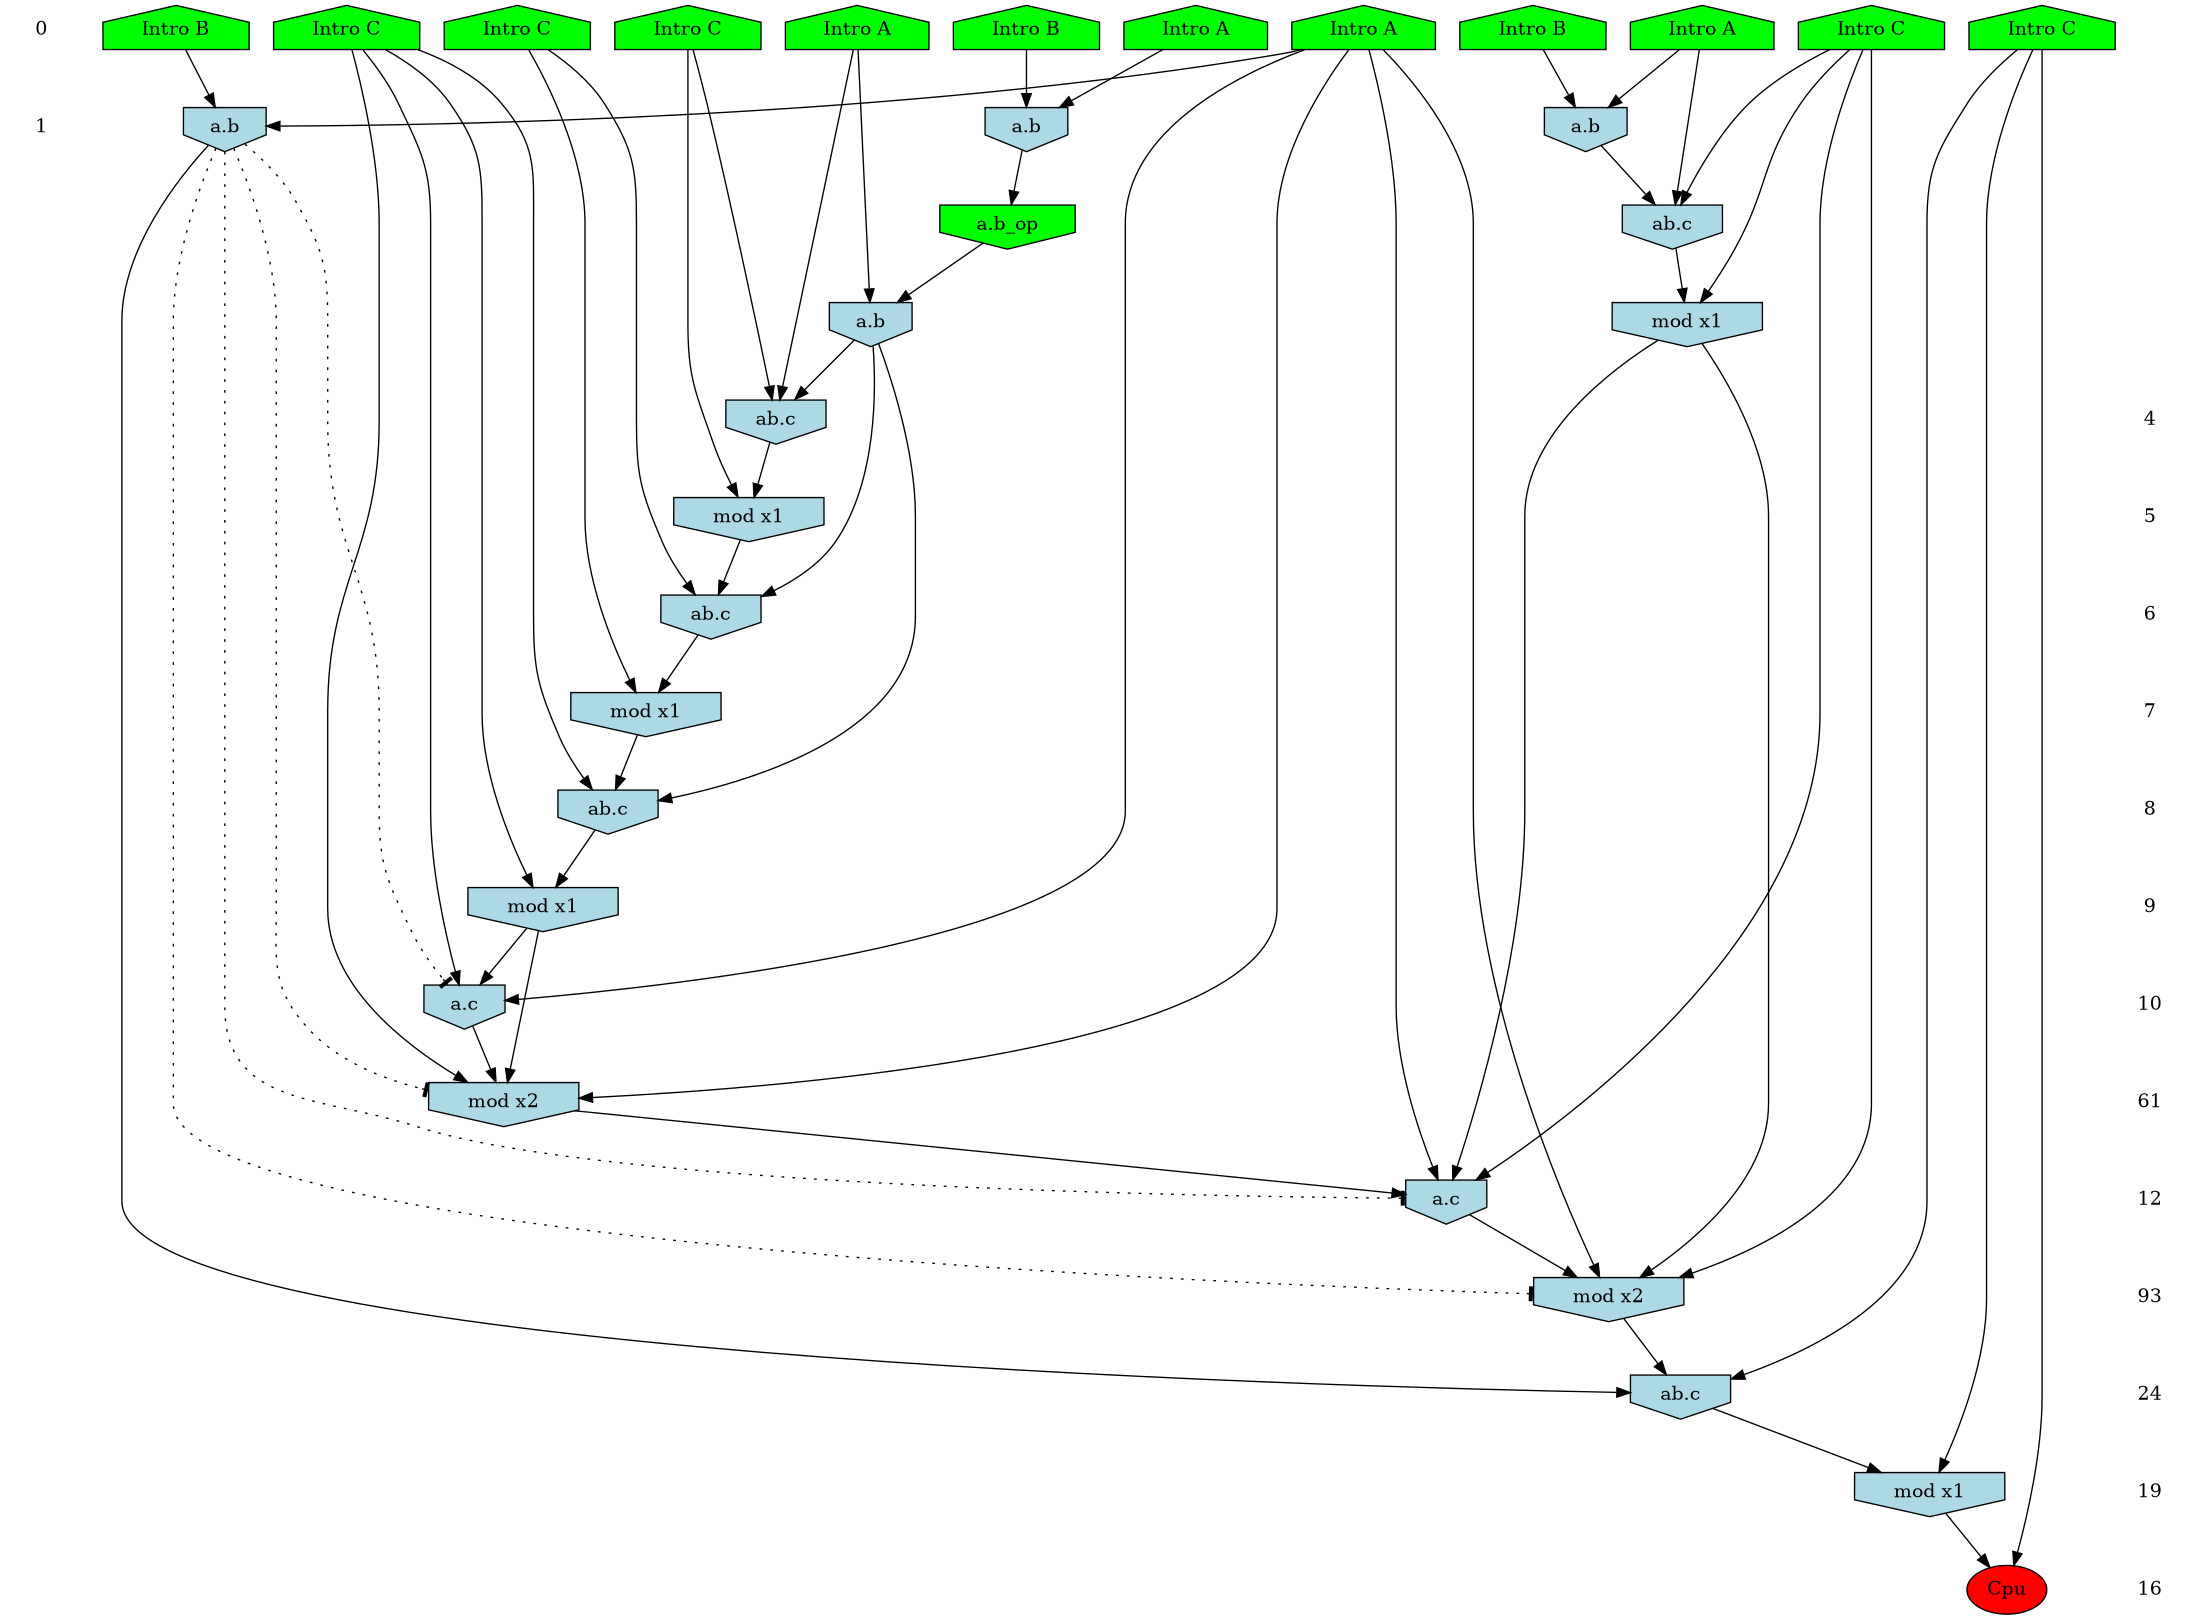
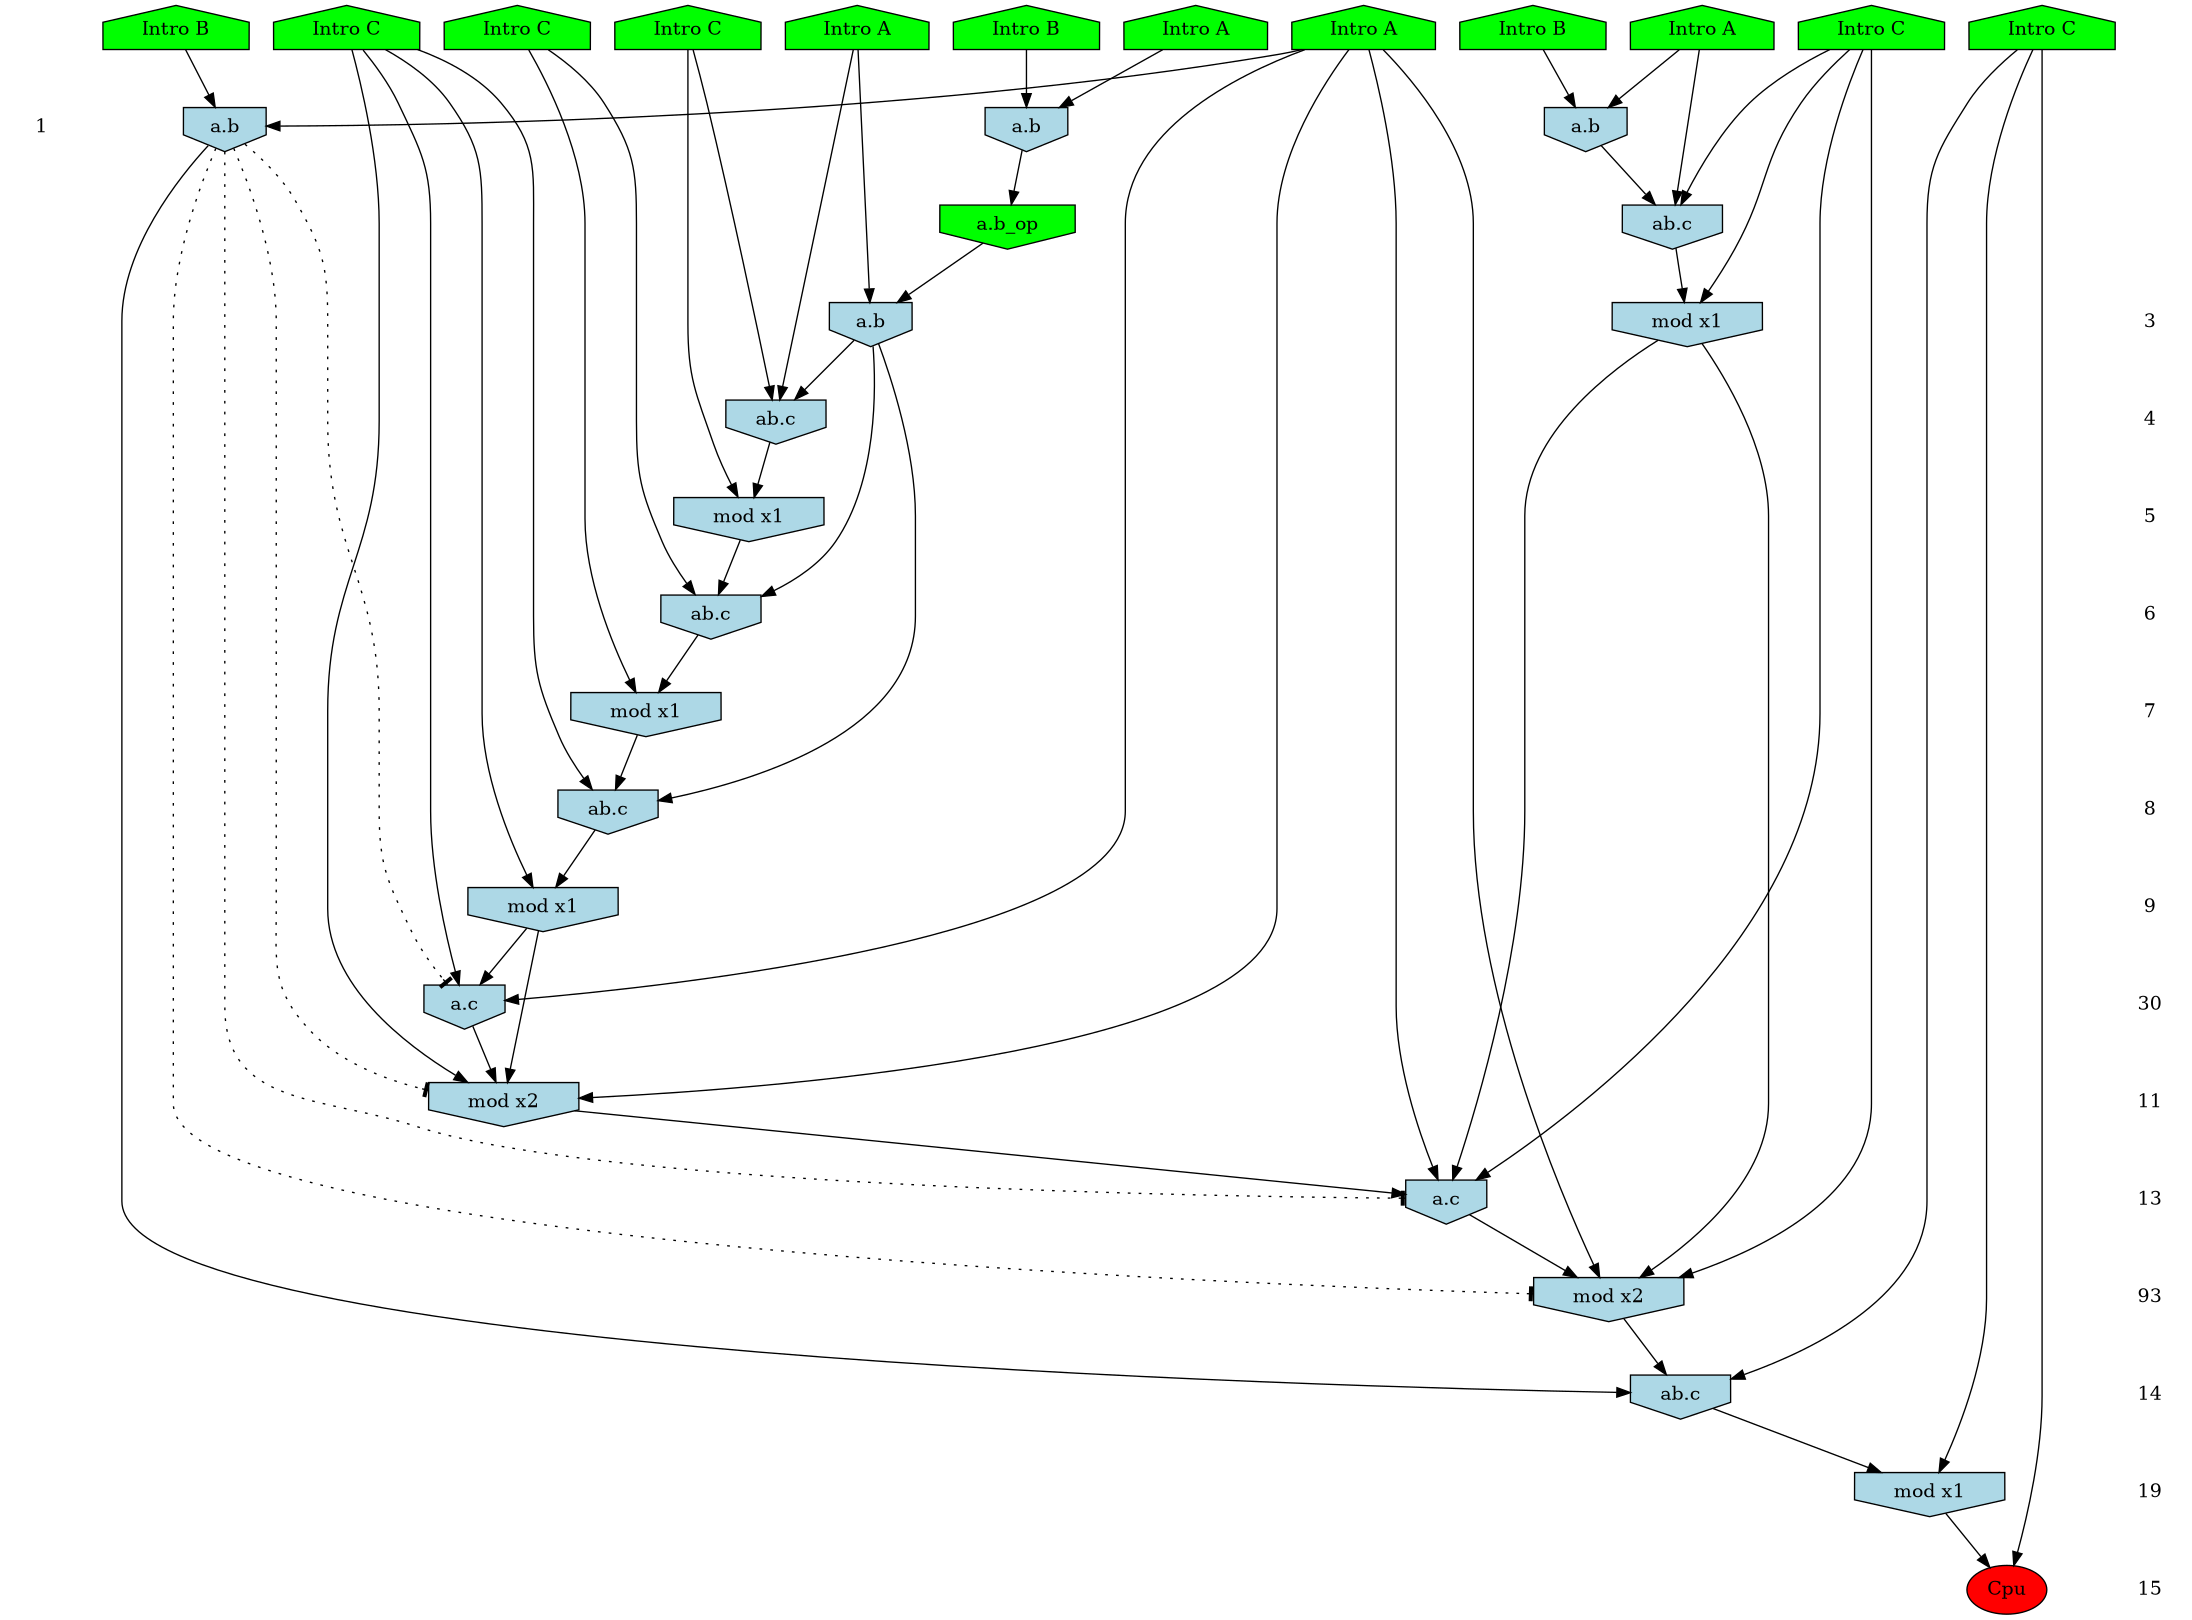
(42, 30) -> none
none -> (2150, 322)
(2150, 1005) -> (2150, 1005)
(2150, 1102) -> (2150, 1102)
(2150, 1200) -> (2150, 1200)
(2150, 1395) -> (2150, 1395)
(2150, 1590) -> (2150, 1590)
